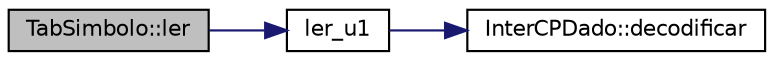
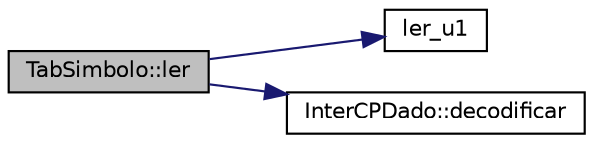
(417, 30) -> (237, 88)
